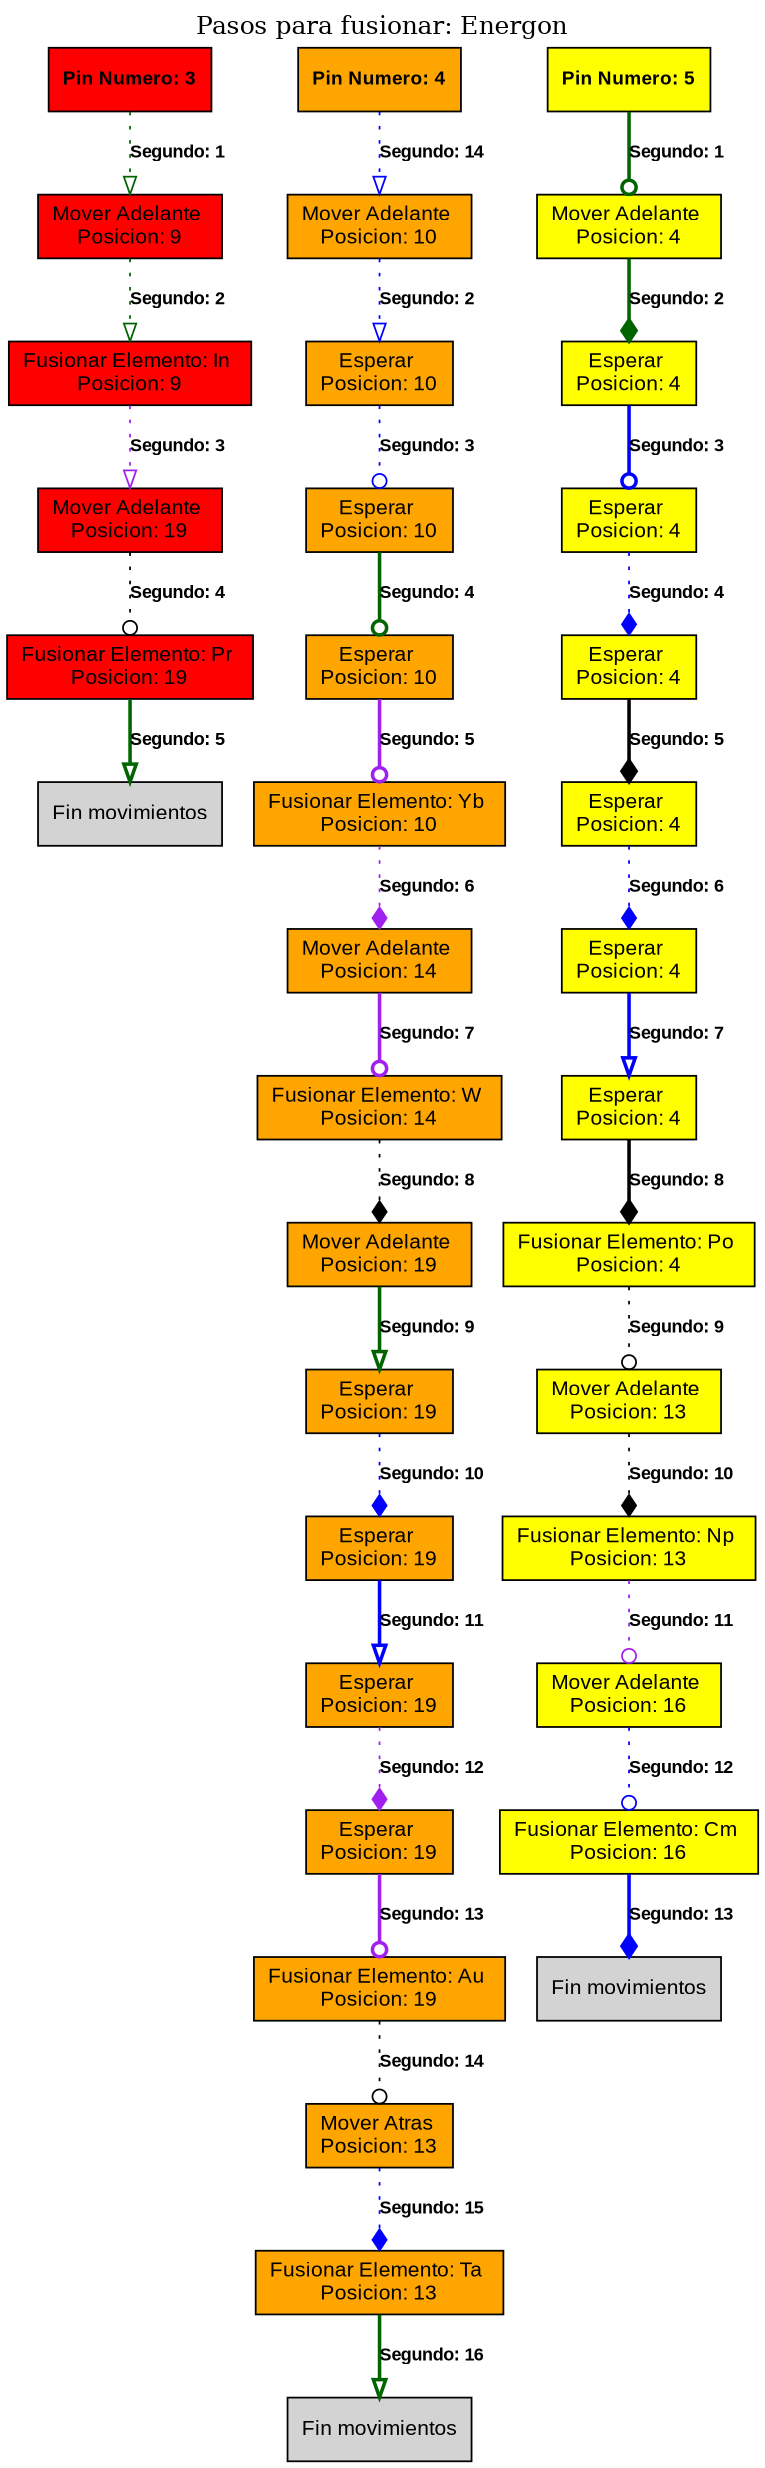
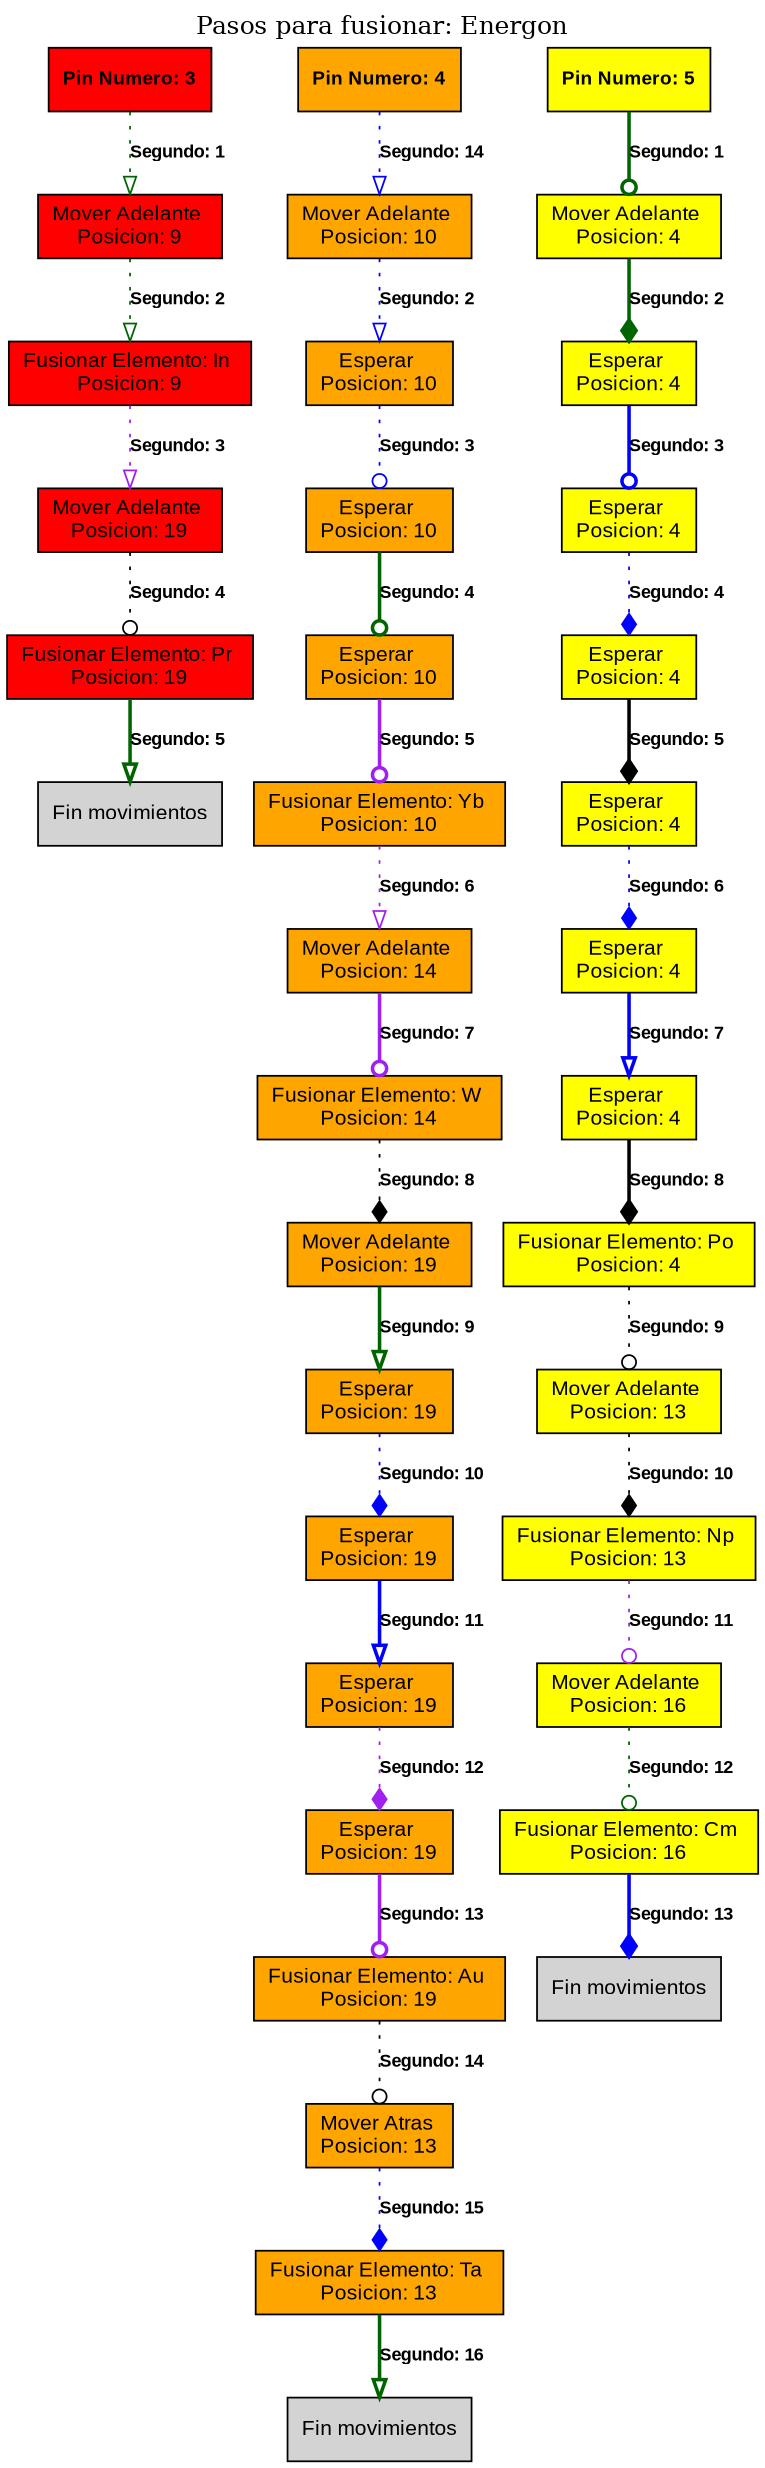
(380, 877) -> (380, 879)
(629, 1761) -> (629, 1761)
